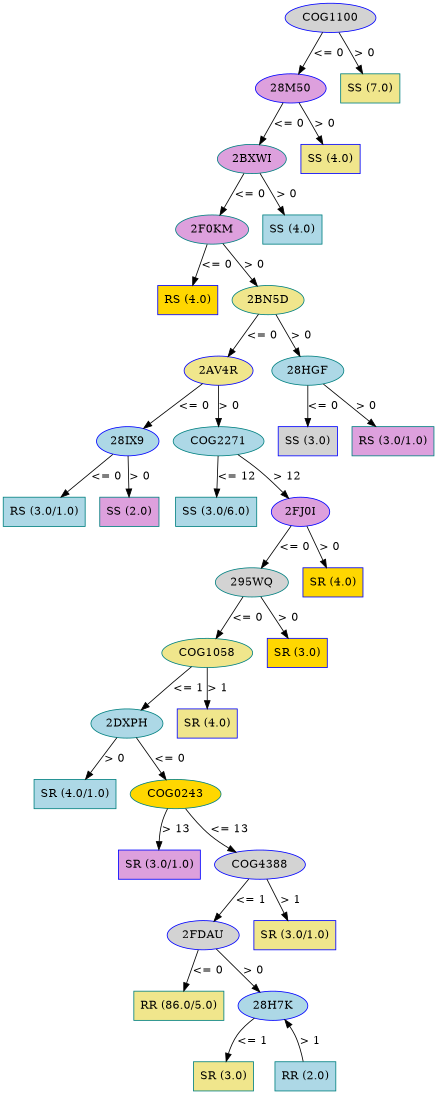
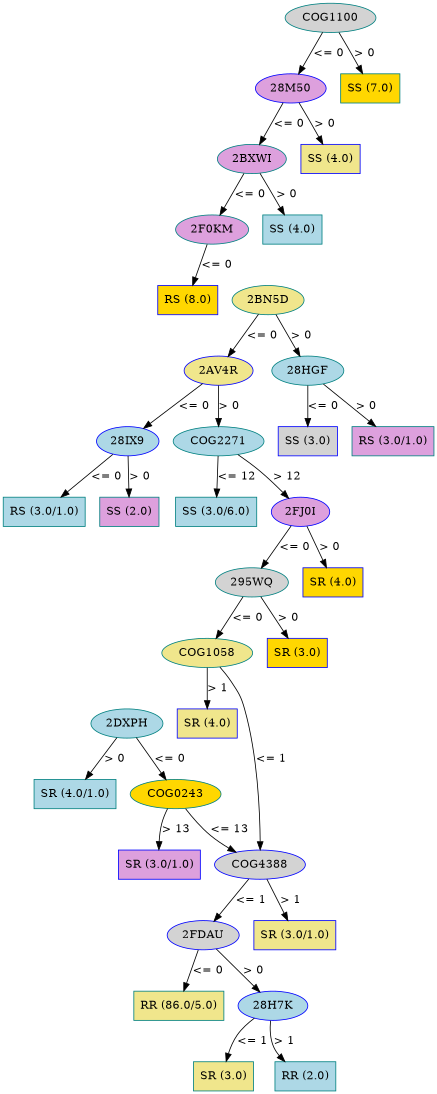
(331, 18) -> (331, 18)
(370, 88) -> (370, 88)
(237, 262) -> none
(188, 300) -> (188, 300)
(169, 685) -> (253, 750)
(298, 1043) -> (271, 1039)
